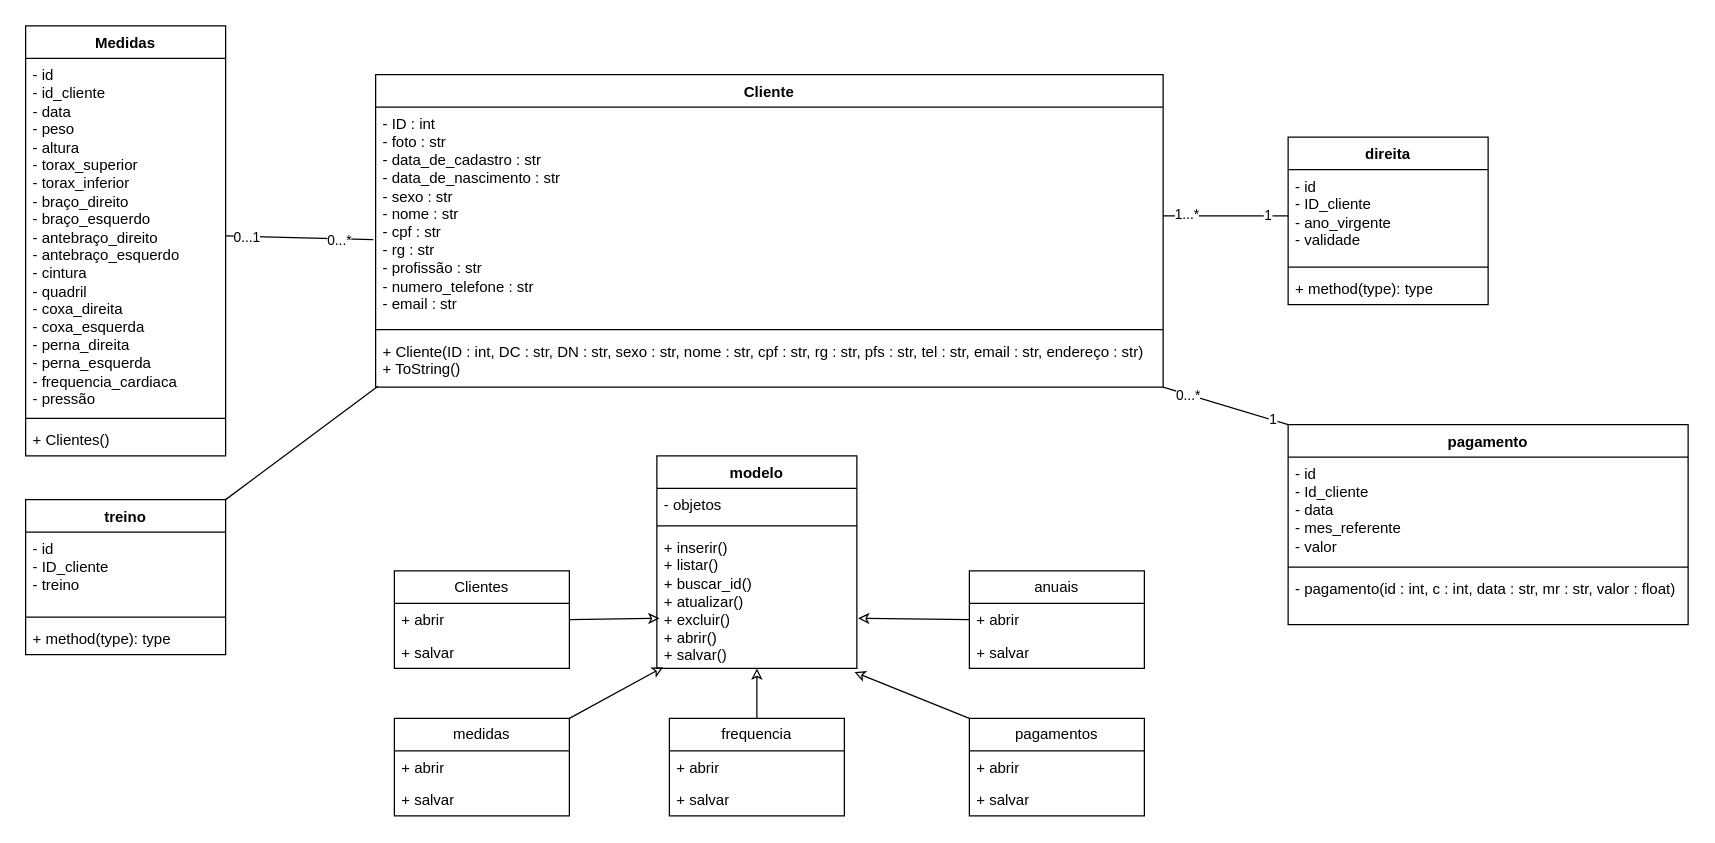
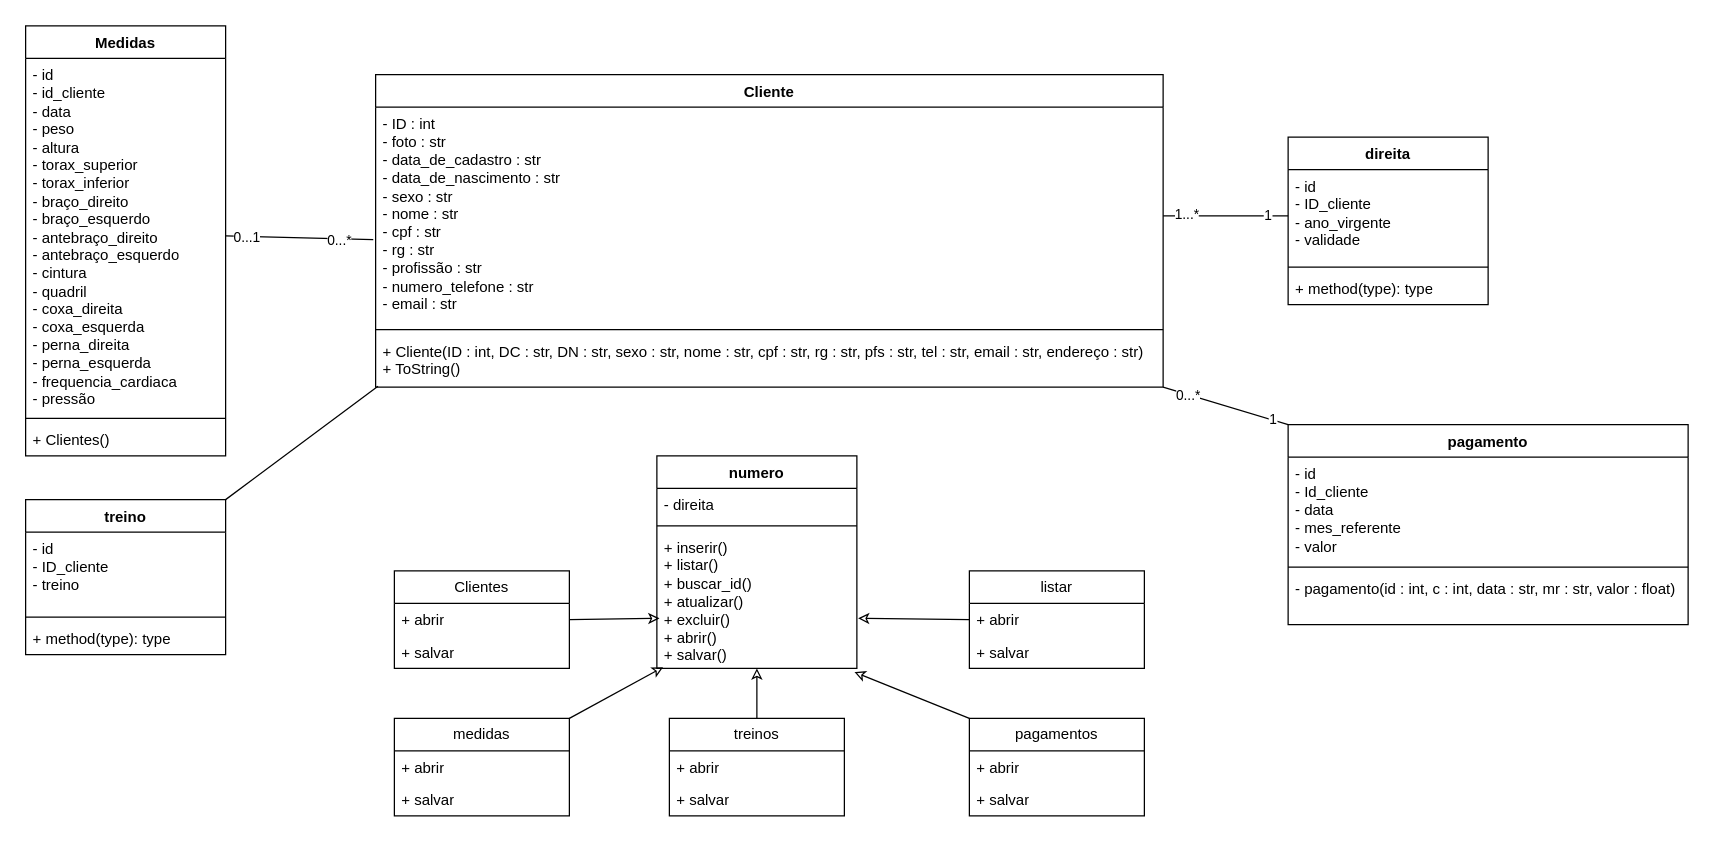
(757, 473) -> (757, 473)
(700, 506) -> (696, 506)
(1057, 587) -> (1057, 587)
(757, 734) -> (757, 734)
